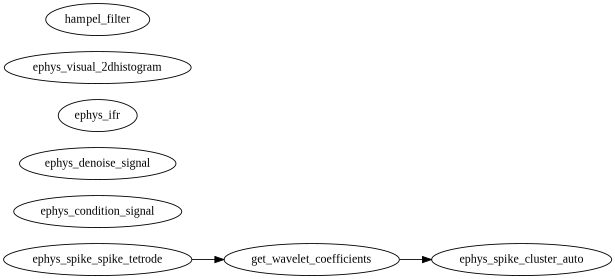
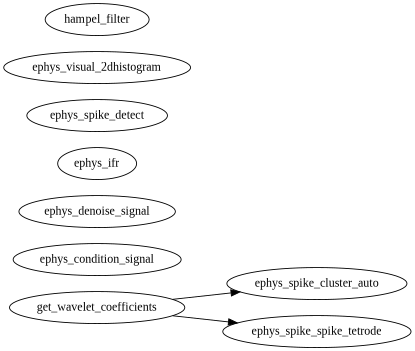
none -> (97, 116)
(203, 260) -> (201, 319)
